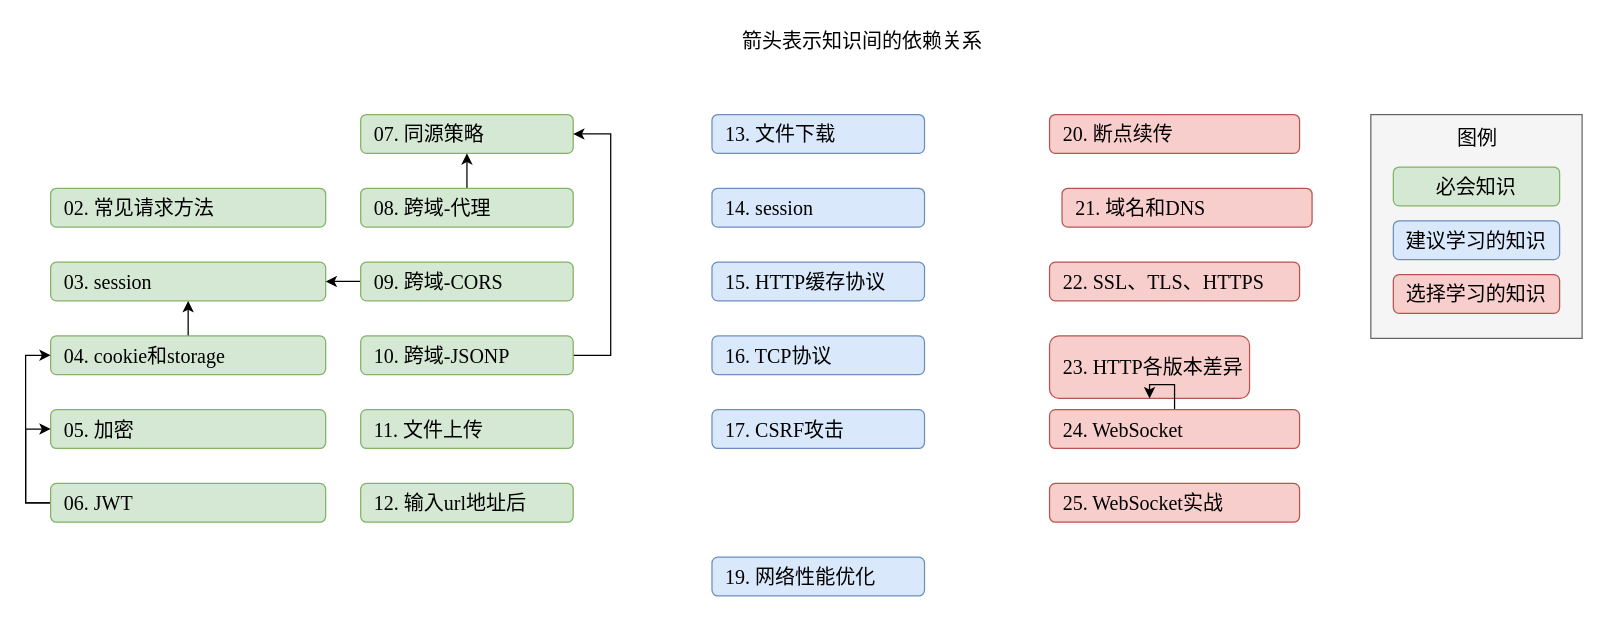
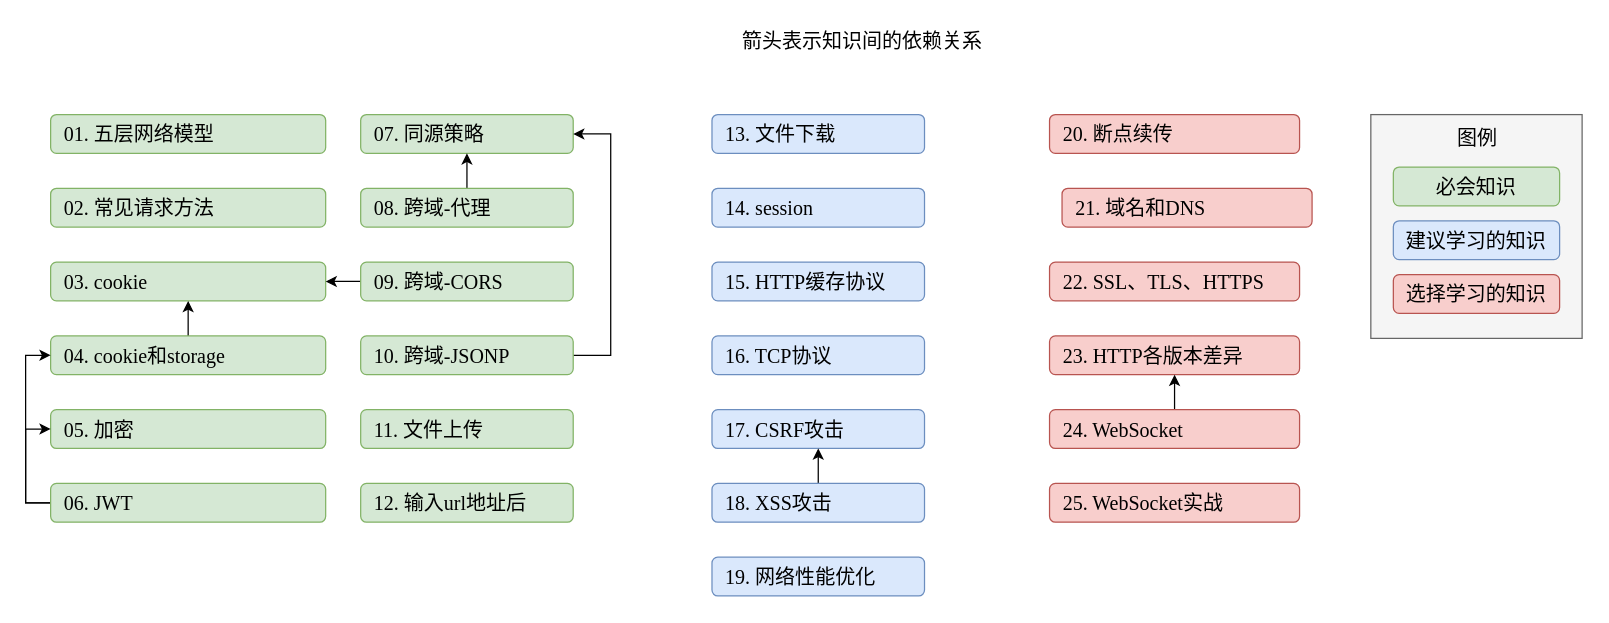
none -> (188, 134)
(118, 282) -> (113, 282)
(1149, 367) -> (1174, 355)
none -> (818, 461)
none -> (818, 503)
